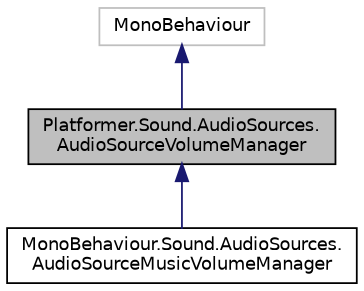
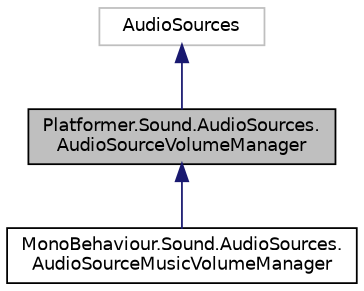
(182, 27) -> (182, 27)
